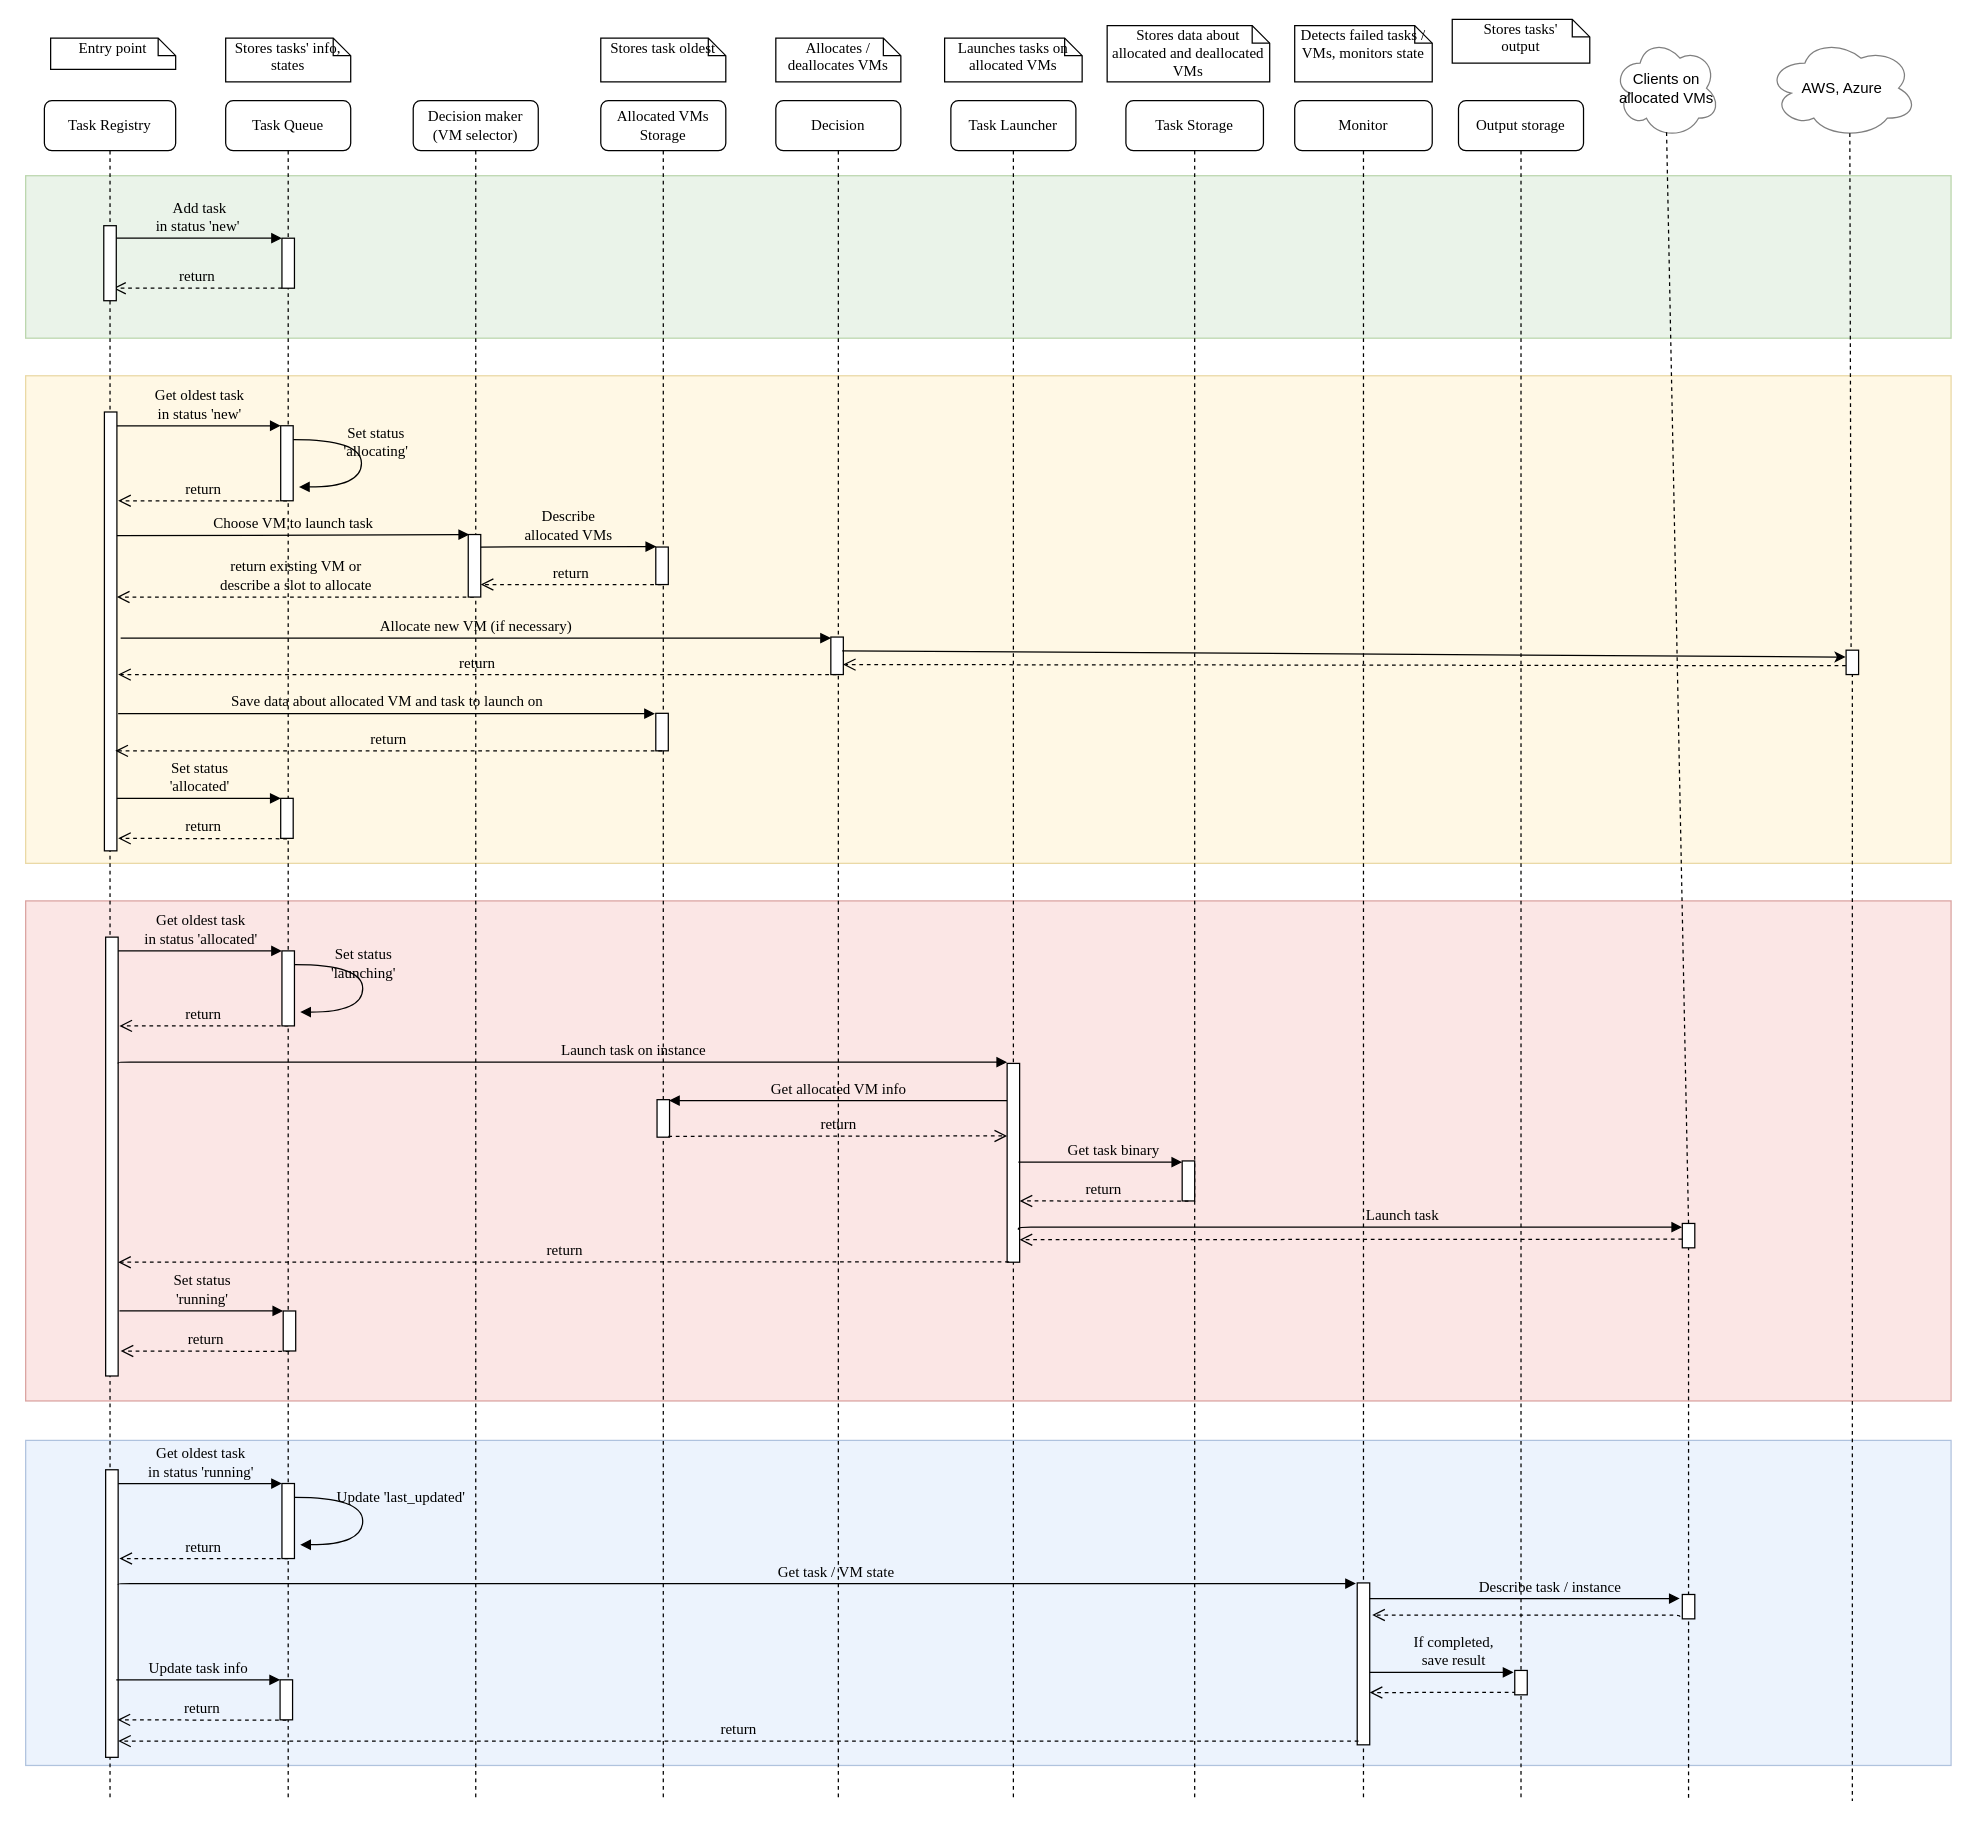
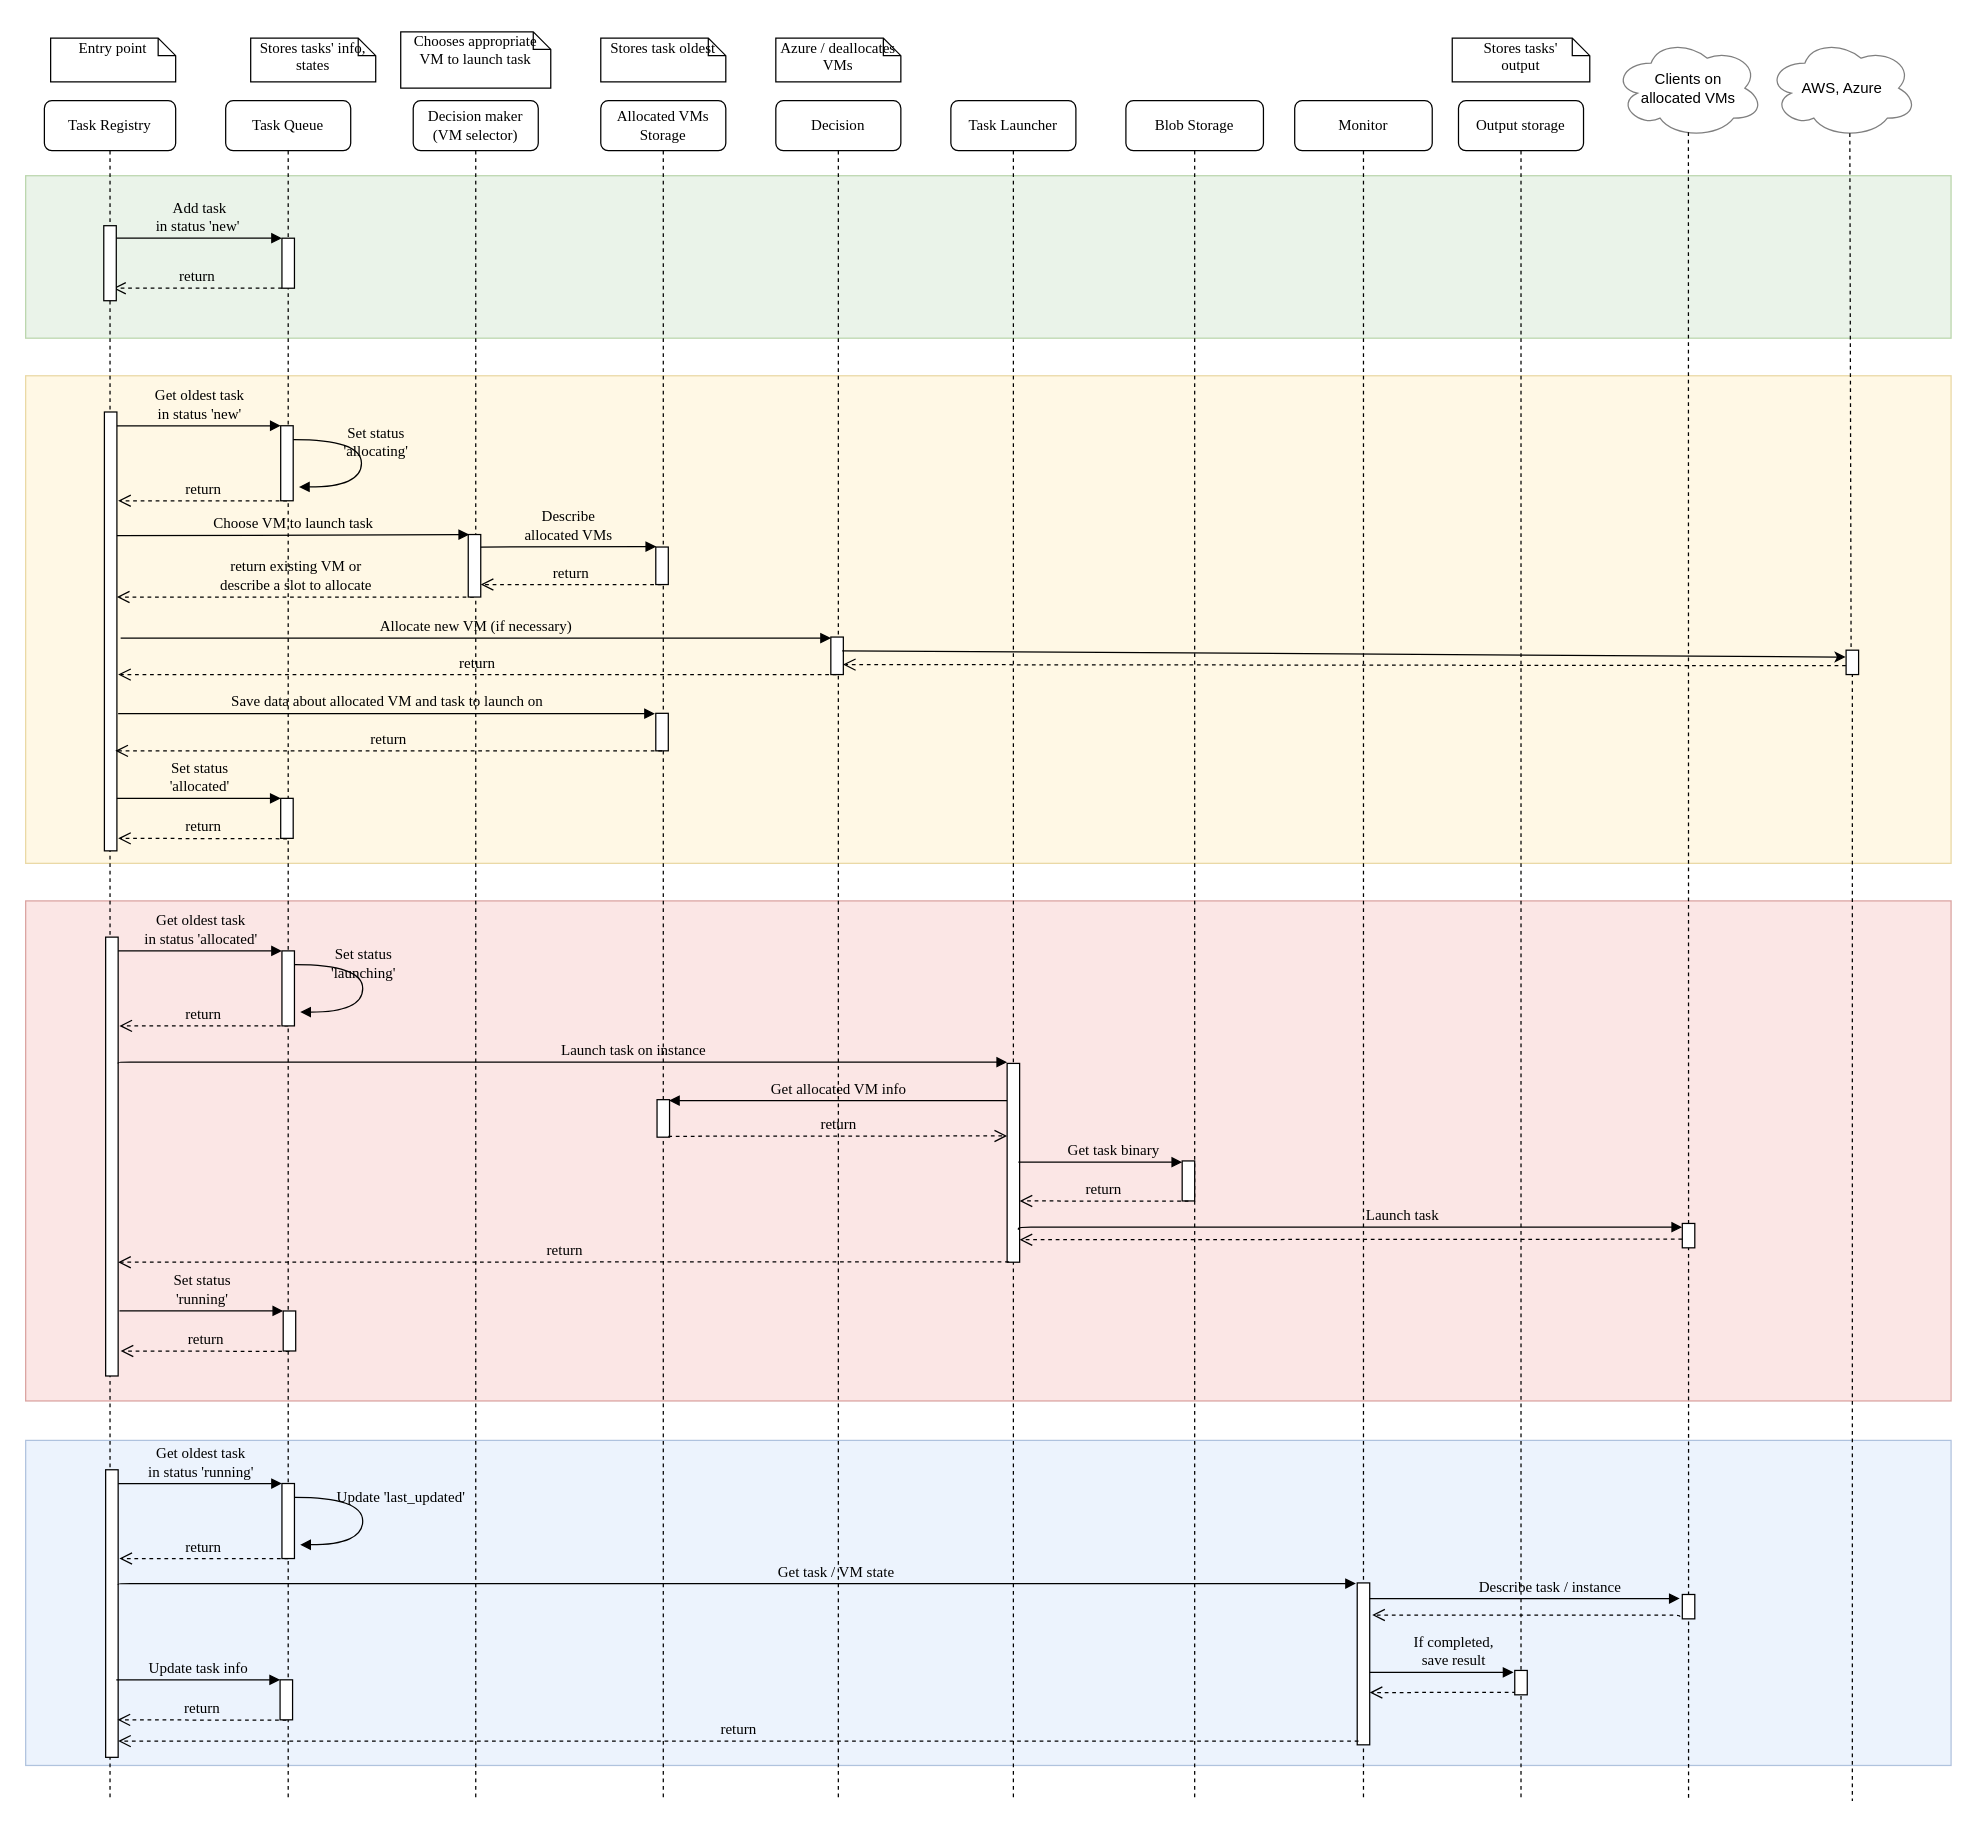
(1521, 41) -> (1521, 60)
(113, 54) -> (113, 60)
(1188, 54) -> none
(1363, 54) -> none
(838, 57) -> (838, 57)
(288, 60) -> (313, 60)
none -> (476, 60)
(1013, 60) -> none
(1666, 88) -> (1688, 88)
(1194, 126) -> (1194, 126)
